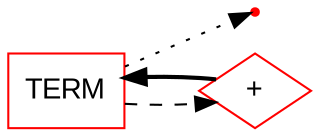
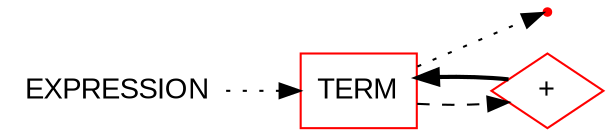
none -> (117, 91)
